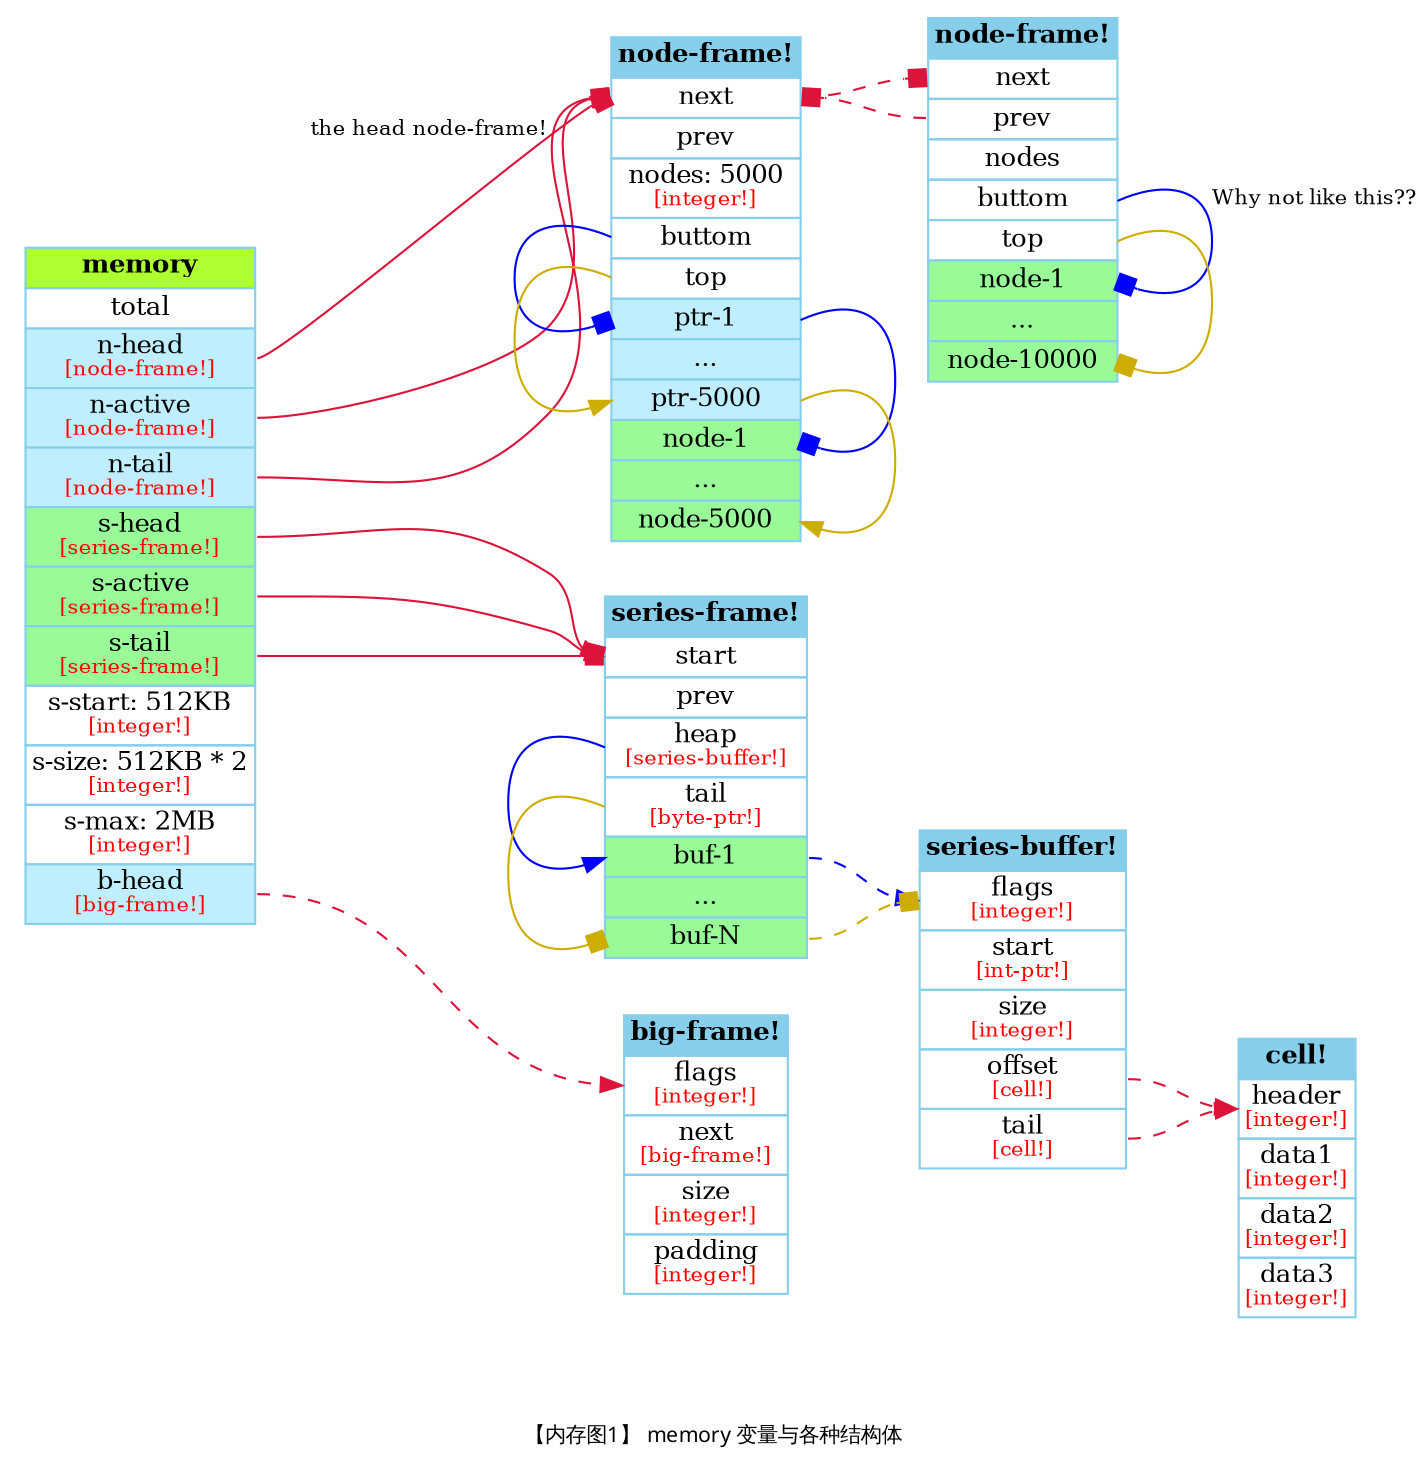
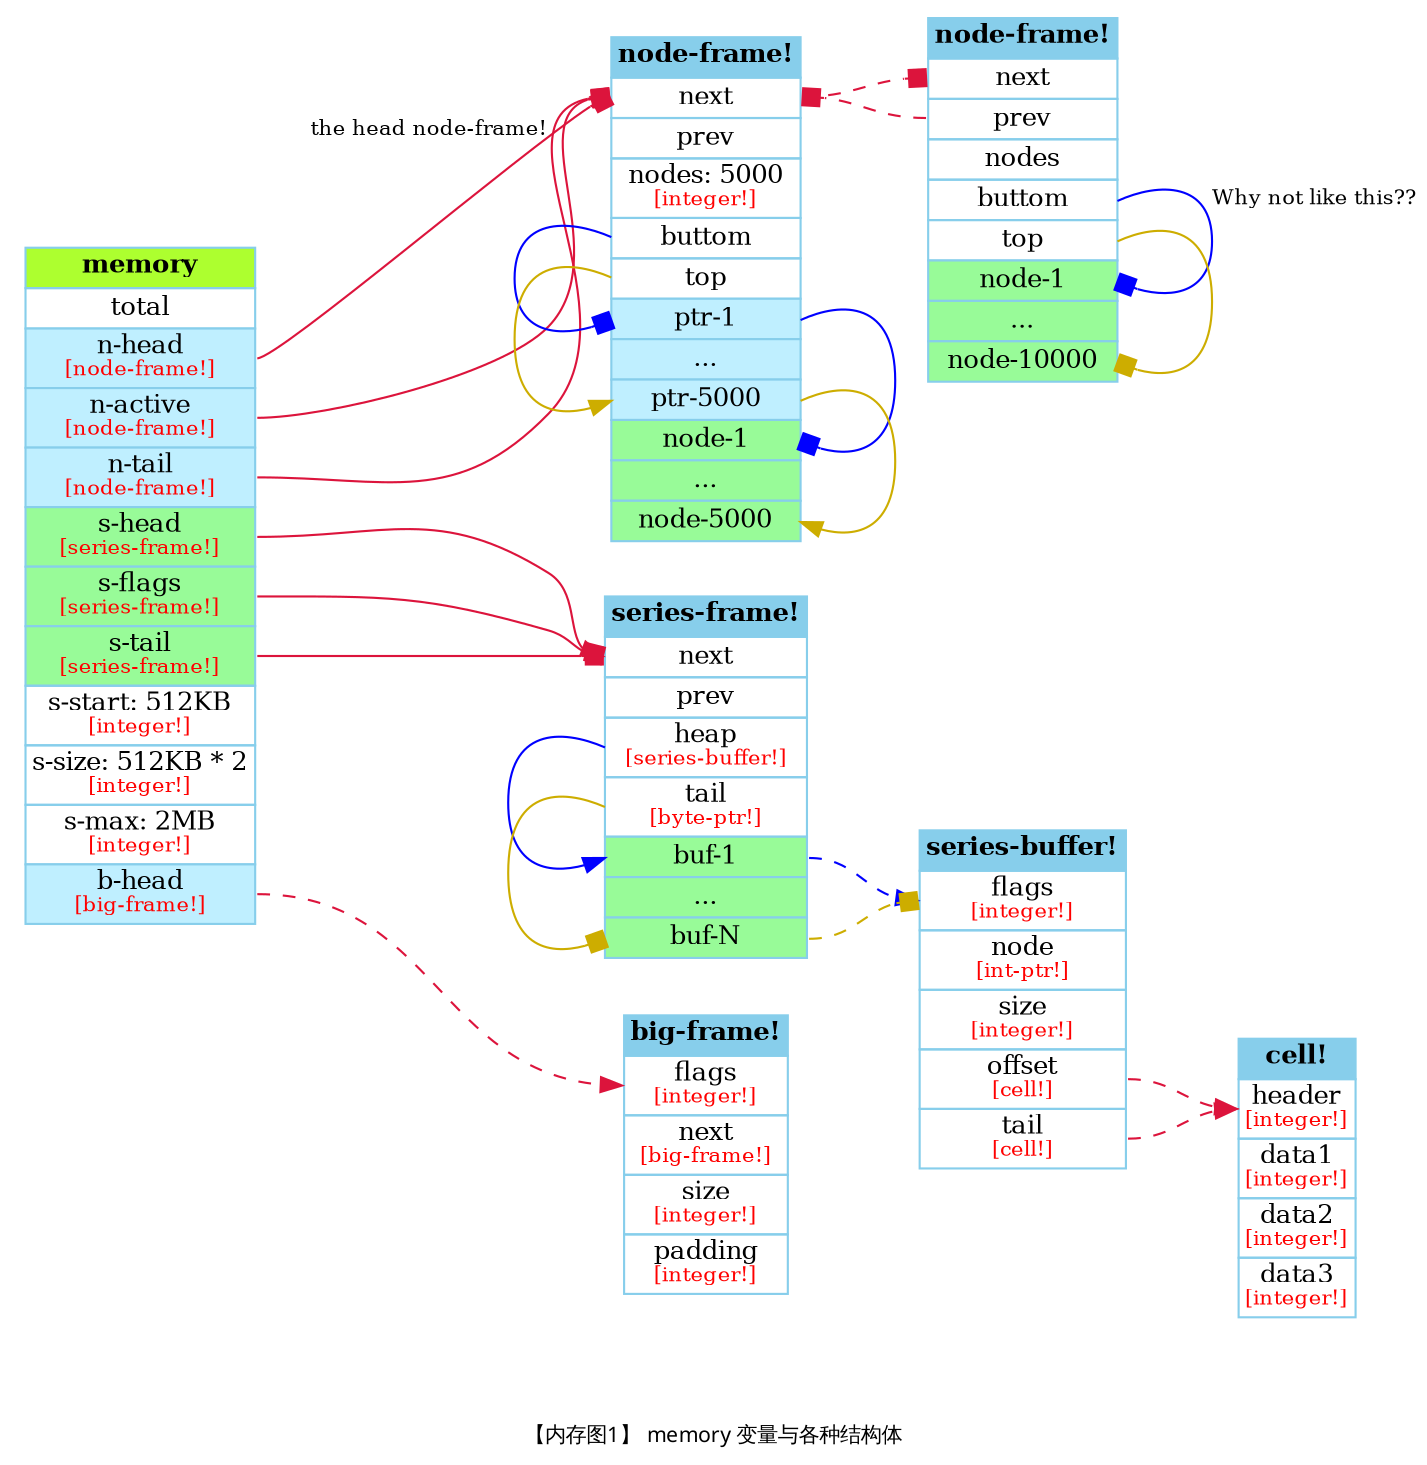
(140, 584) -> (140, 584)
(706, 656) -> (706, 656)
(1023, 947) -> (1023, 947)
